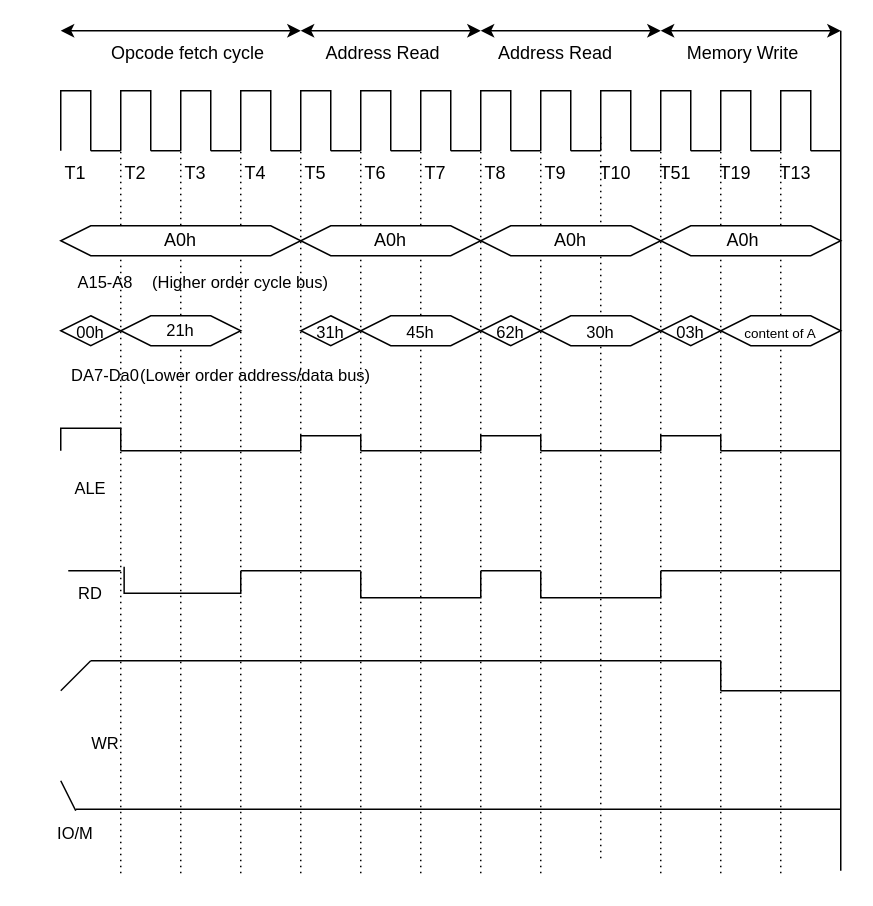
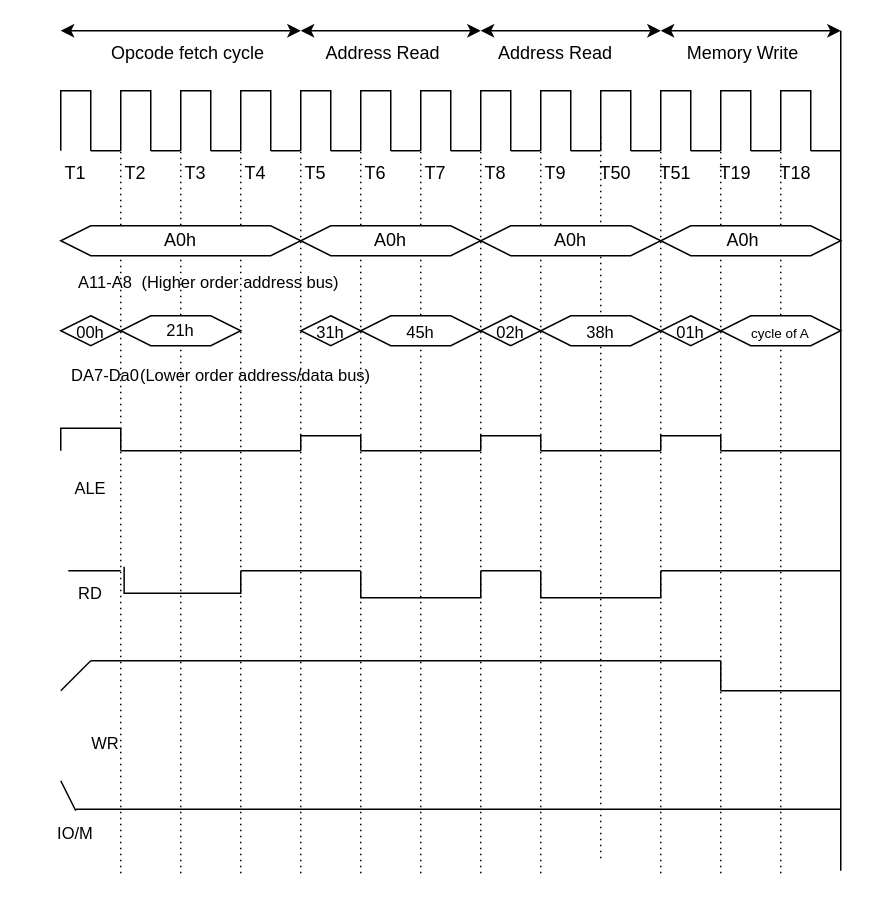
(616, 173) -> (616, 173)
(796, 173) -> (796, 173)
(106, 283) -> (106, 283)
(241, 283) -> (241, 283)
(511, 331) -> (511, 331)
(601, 331) -> (601, 331)
(691, 331) -> (691, 331)
(781, 331) -> (781, 331)
